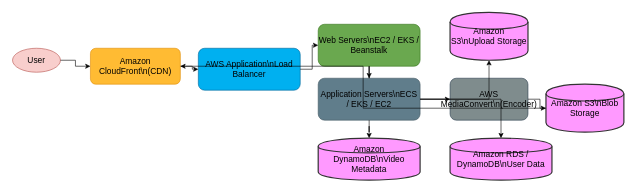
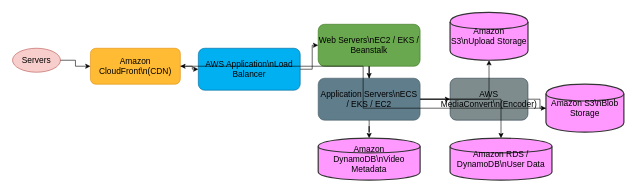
(36, 60) -> (36, 60)
